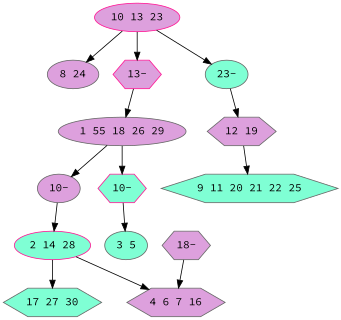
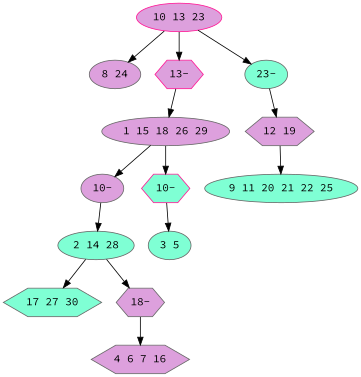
(122, 131) -> (166, 131)
(250, 188) -> (281, 188)
(52, 245) -> (96, 245)
(109, 271) -> (115, 270)
